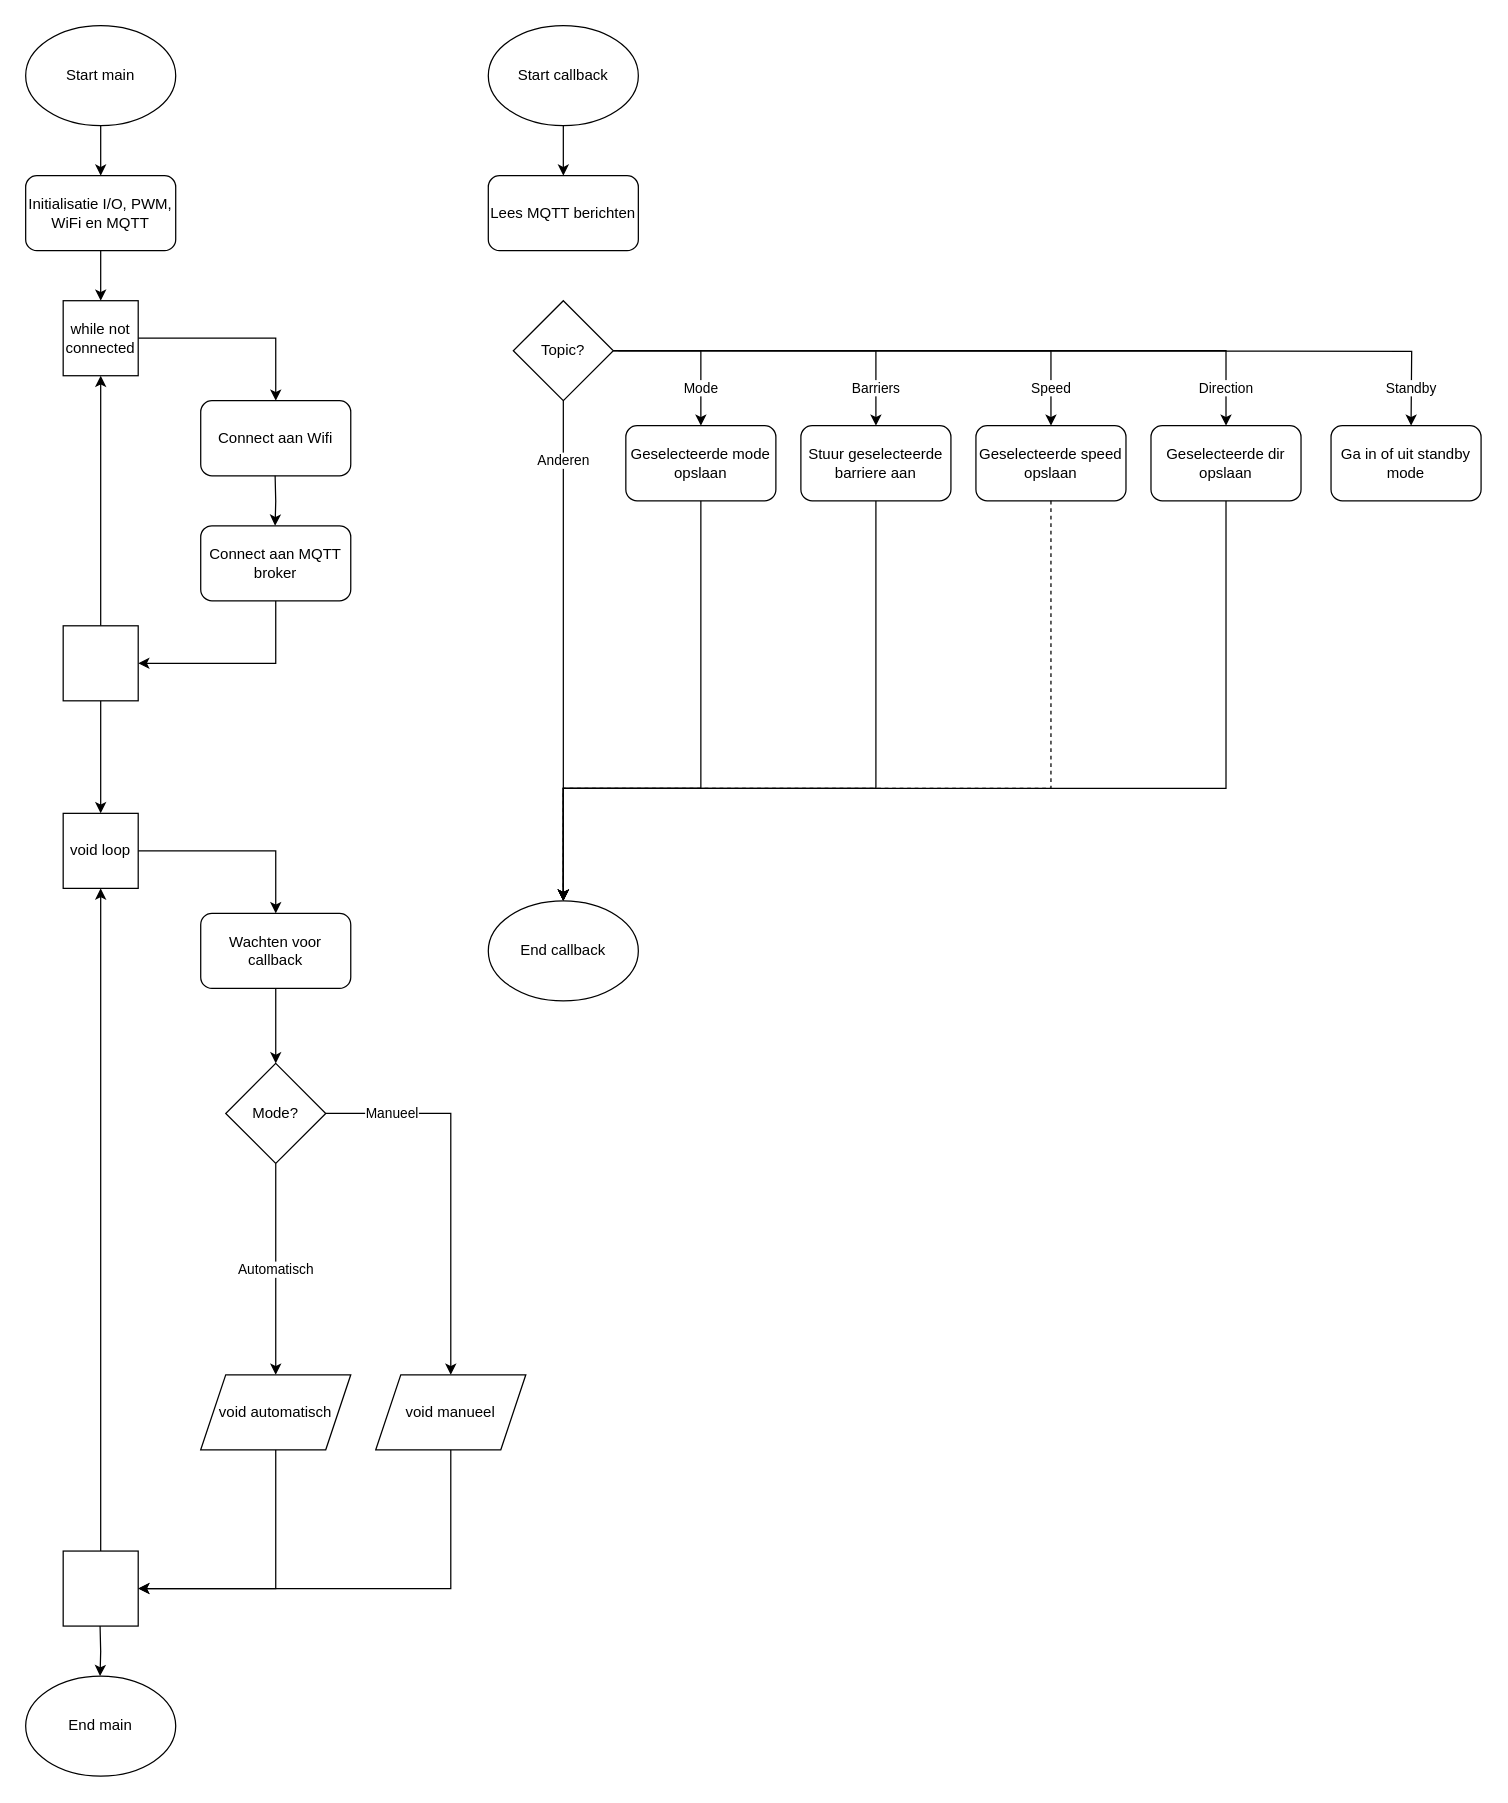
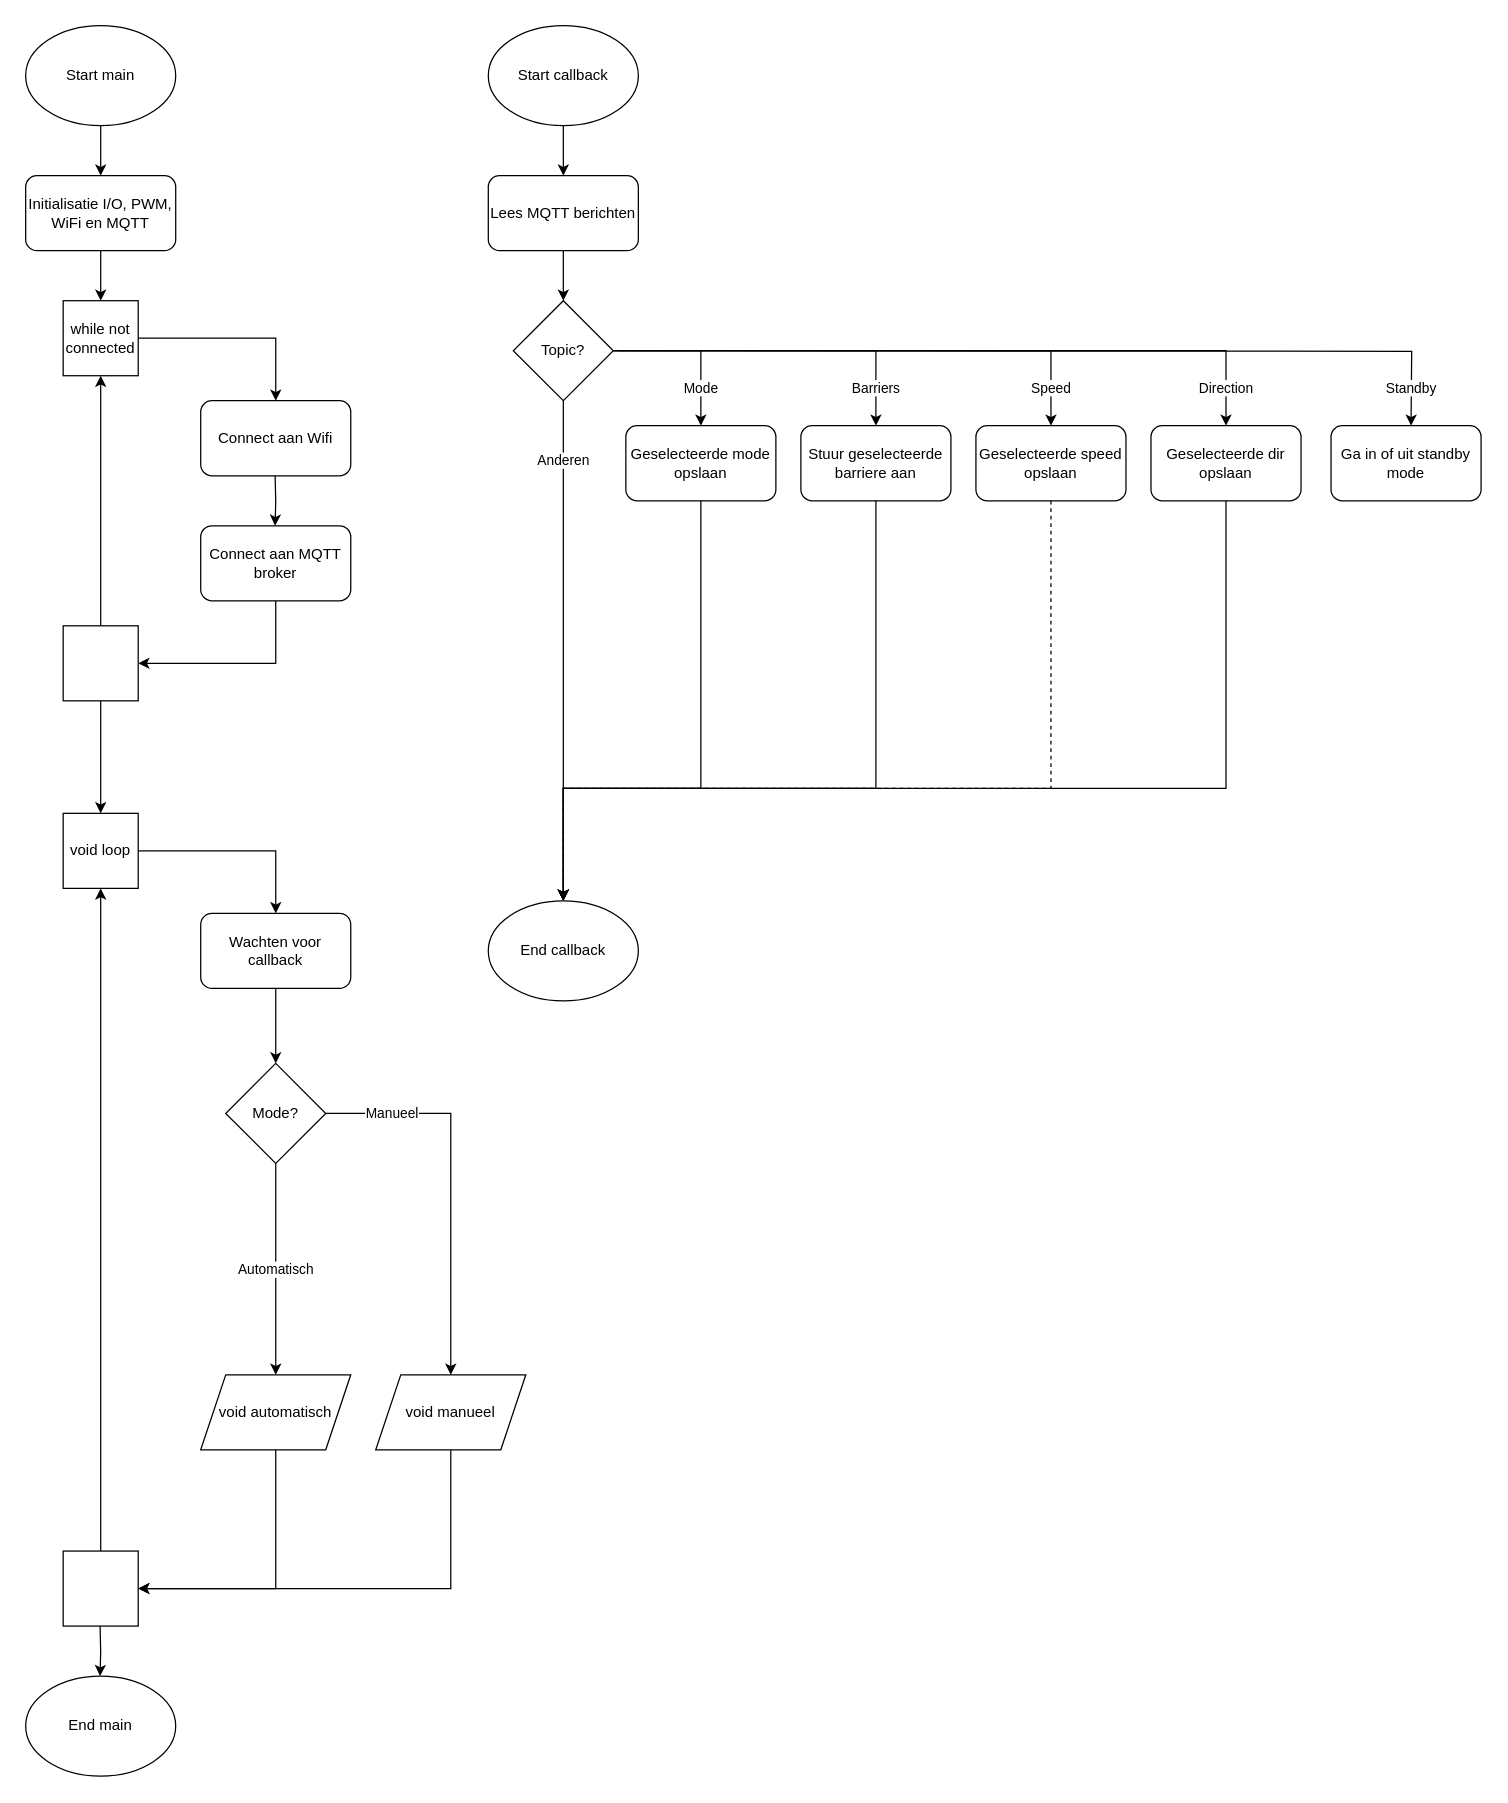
none -> (563, 272)
